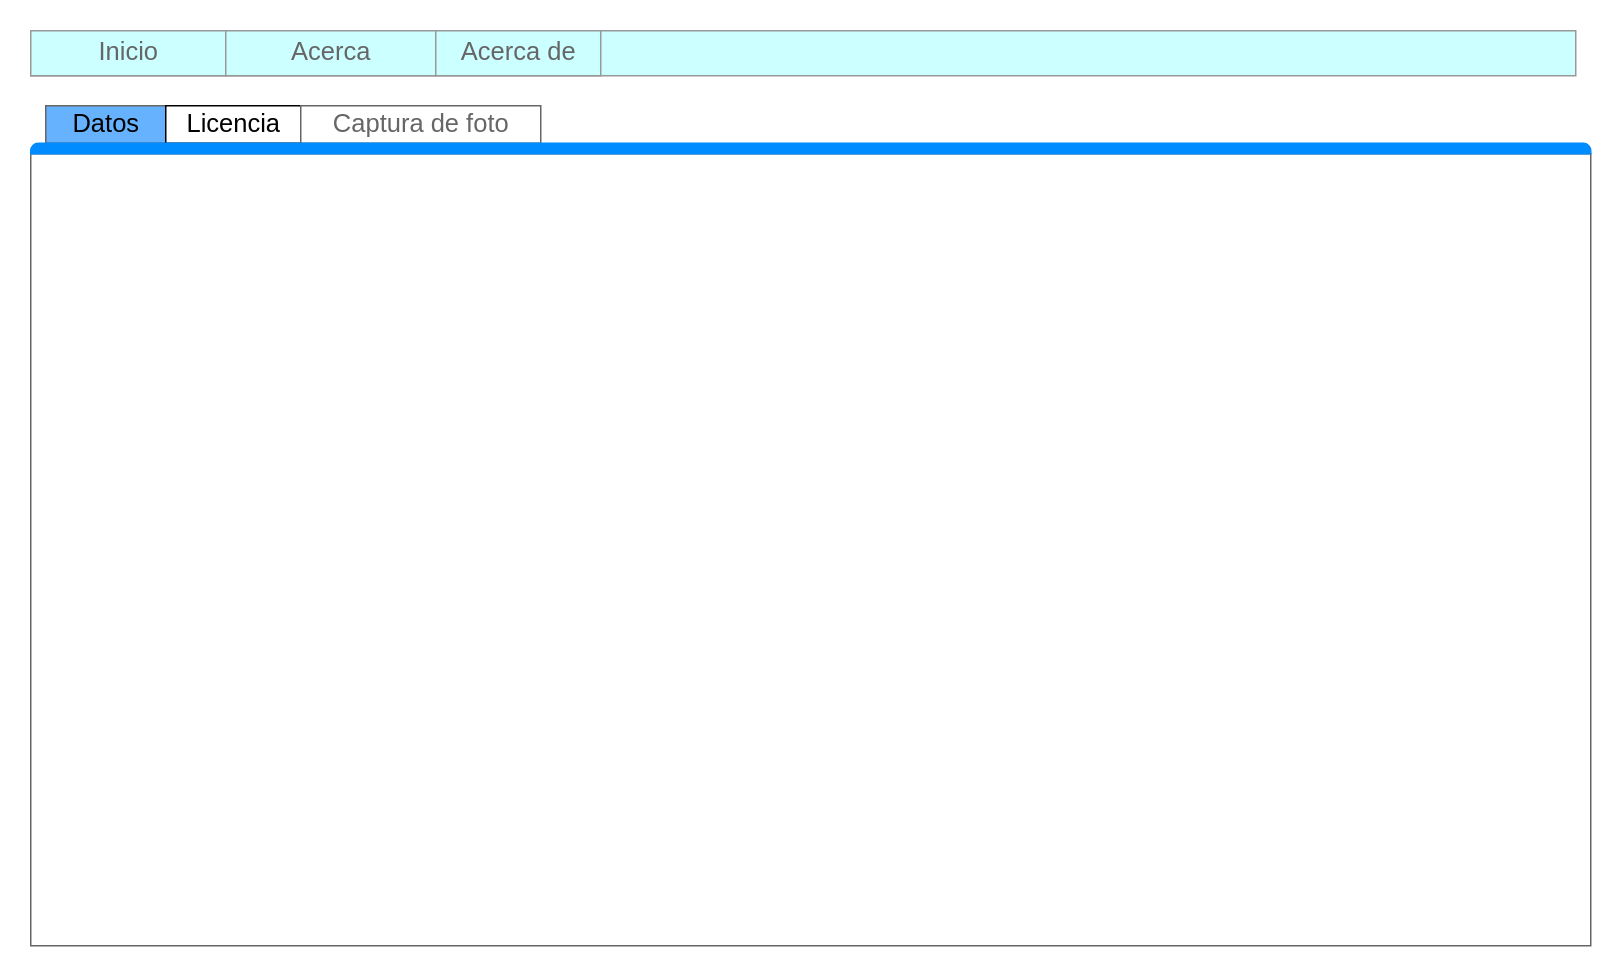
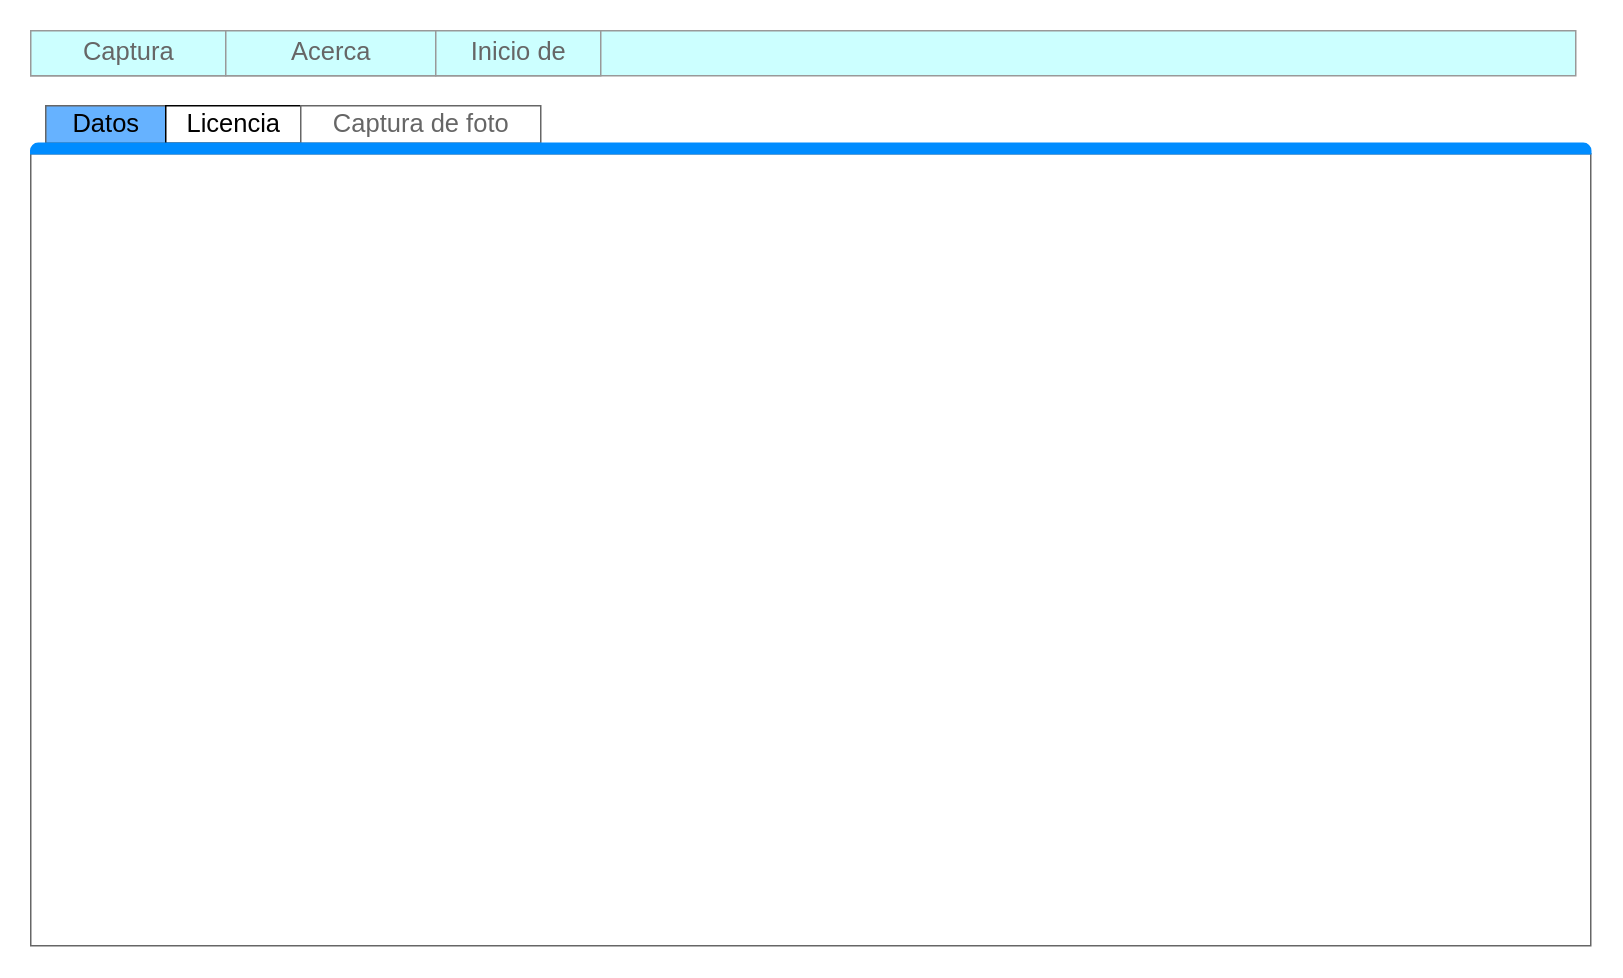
(129, 53) -> (129, 53)
(519, 53) -> (519, 53)
